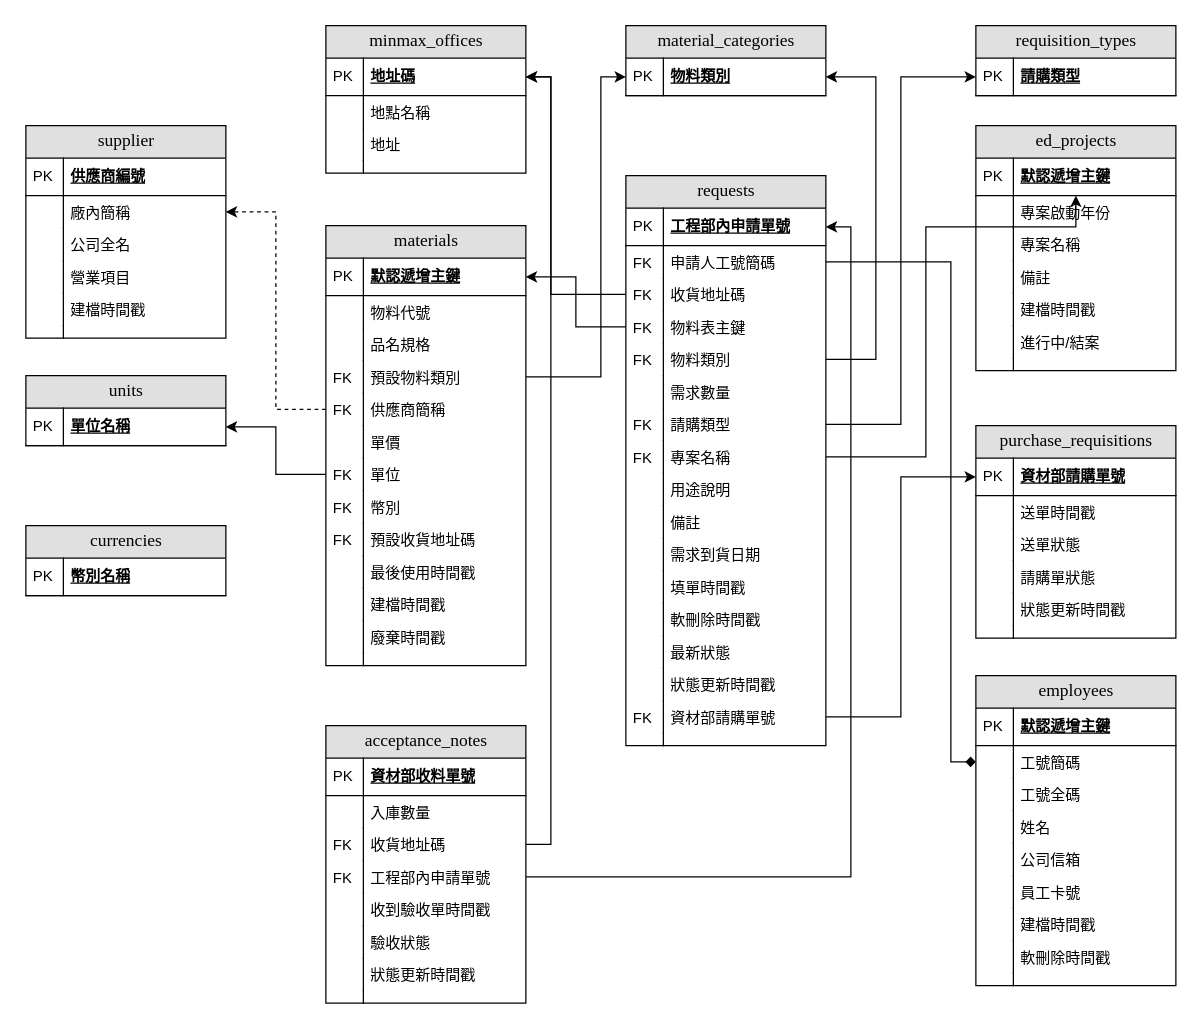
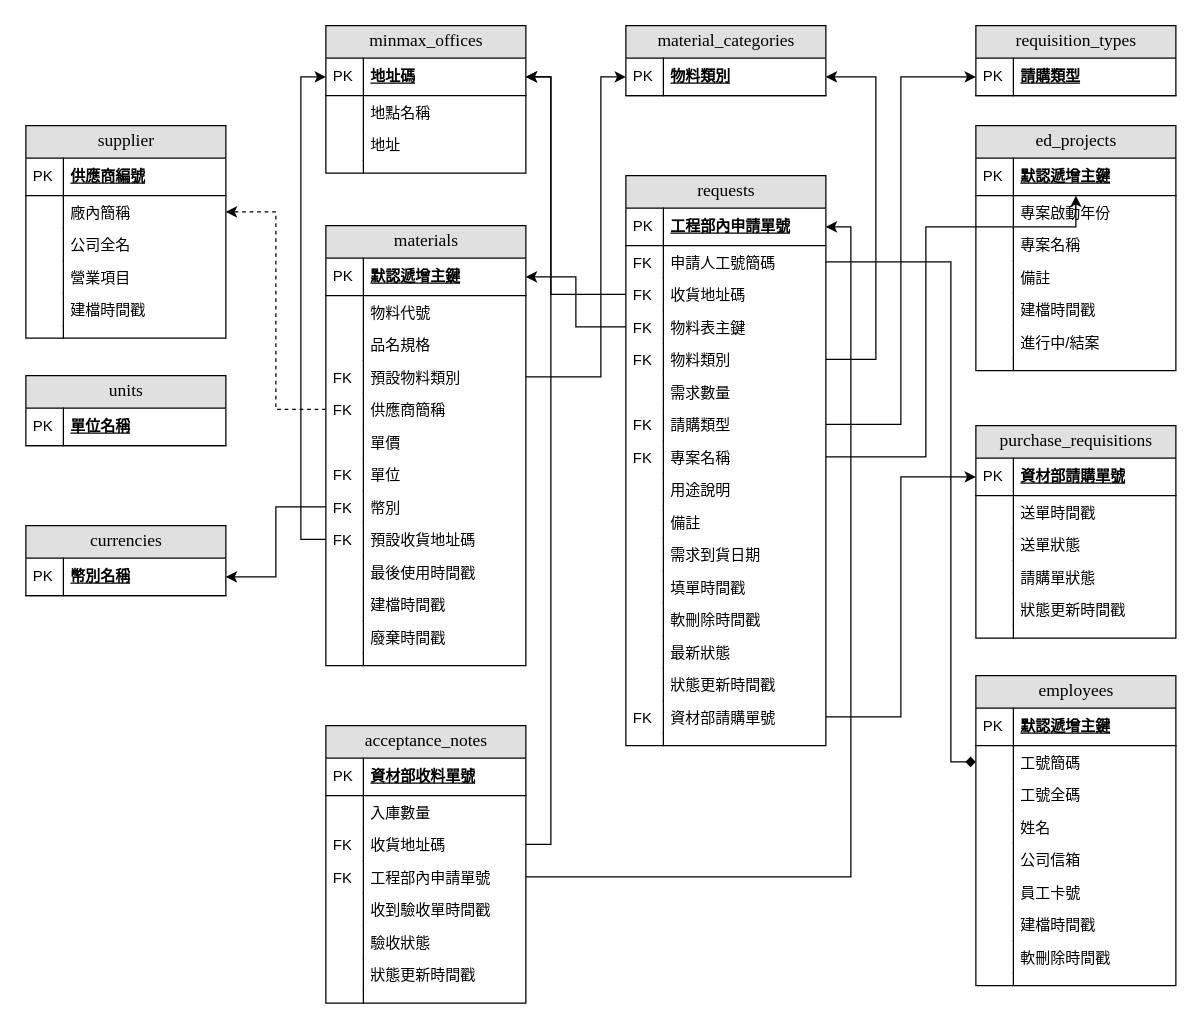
none -> (301, 312)
(276, 455) -> none
none -> (276, 538)
